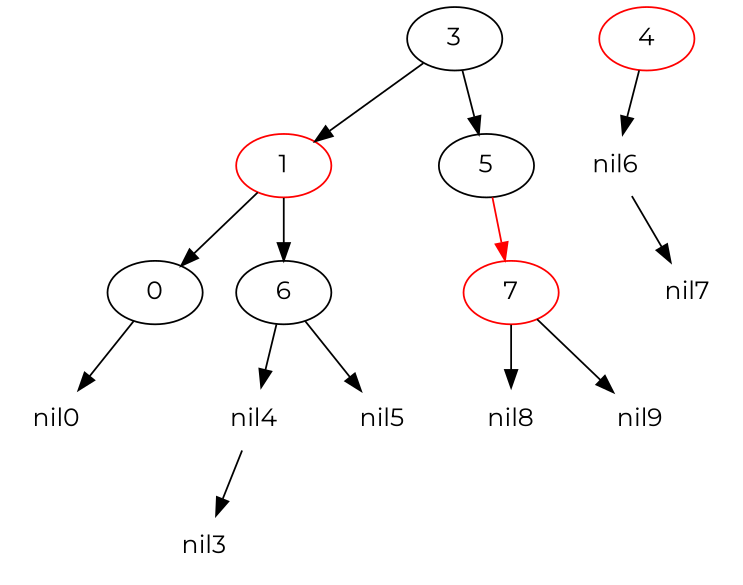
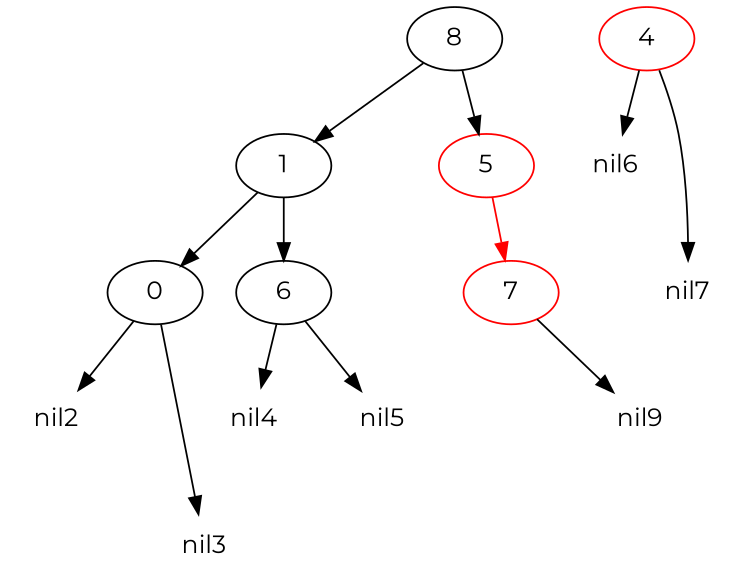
(455, 39) -> (455, 39)
(284, 166) -> (284, 166)
(486, 166) -> (486, 166)
(647, 221) -> (682, 155)
(56, 419) -> (56, 419)
(511, 419) -> none
(232, 475) -> (178, 411)
